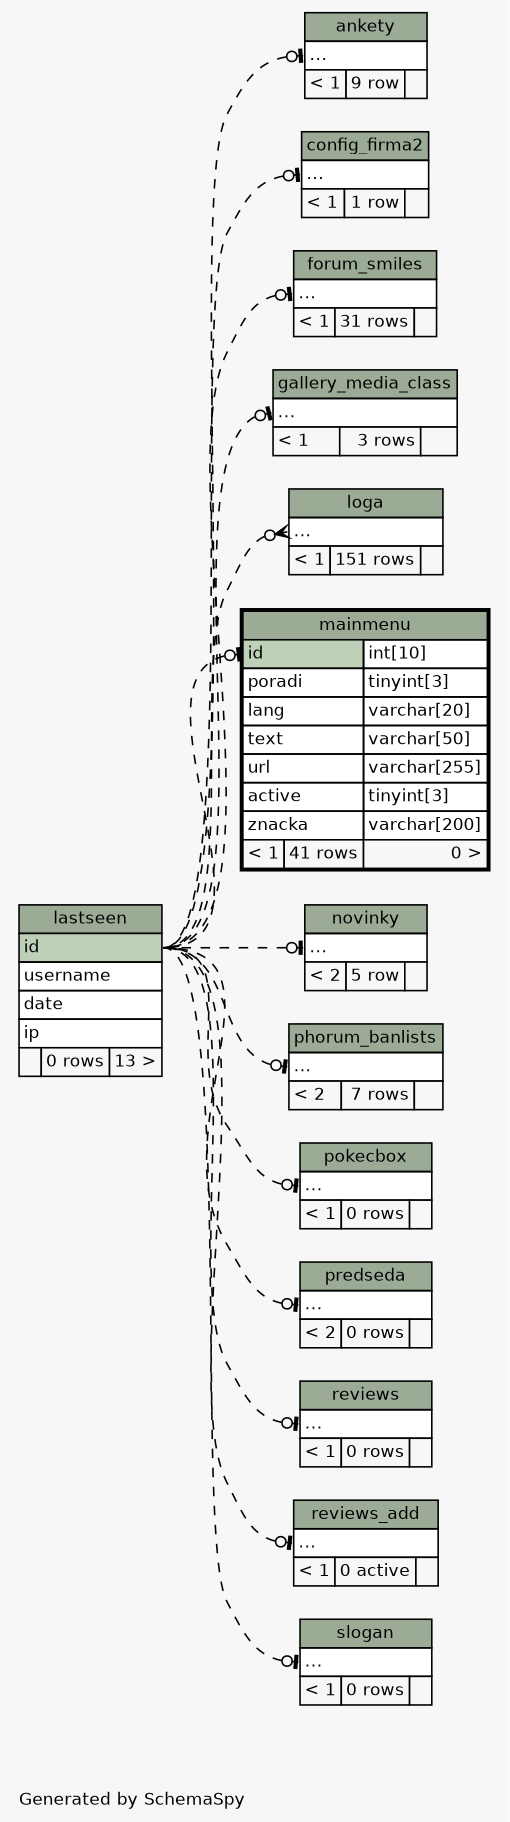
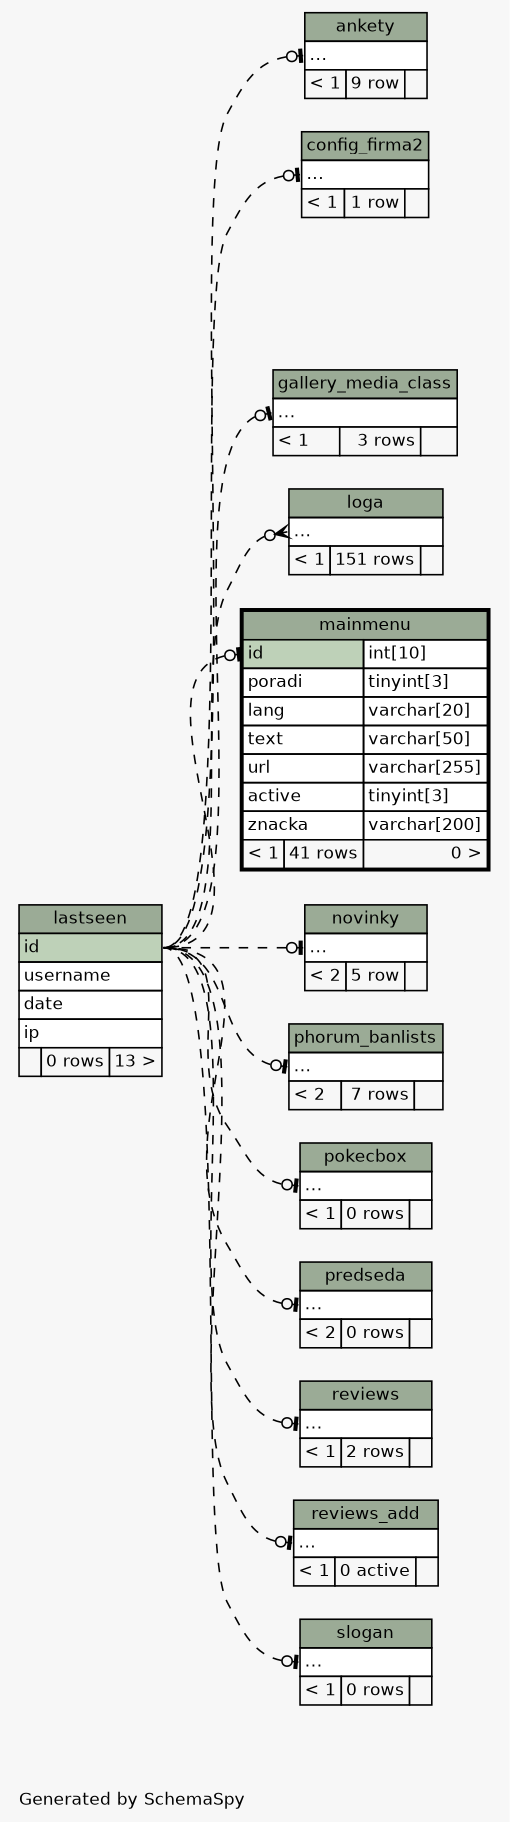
(365, 294) -> none
(375, 1452) -> (375, 1452)
